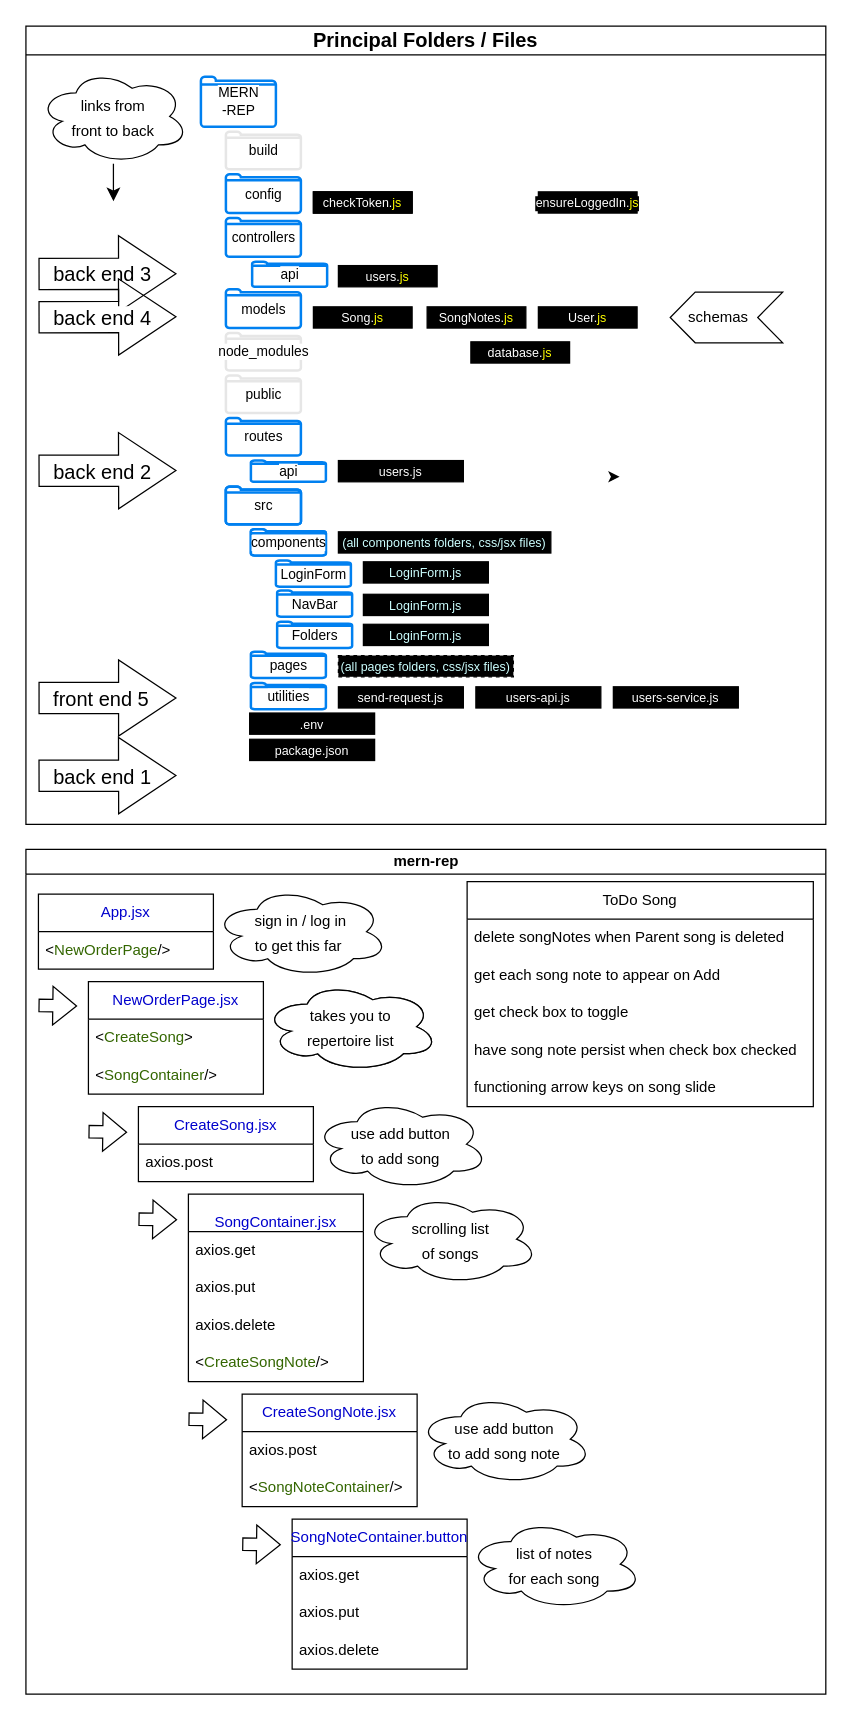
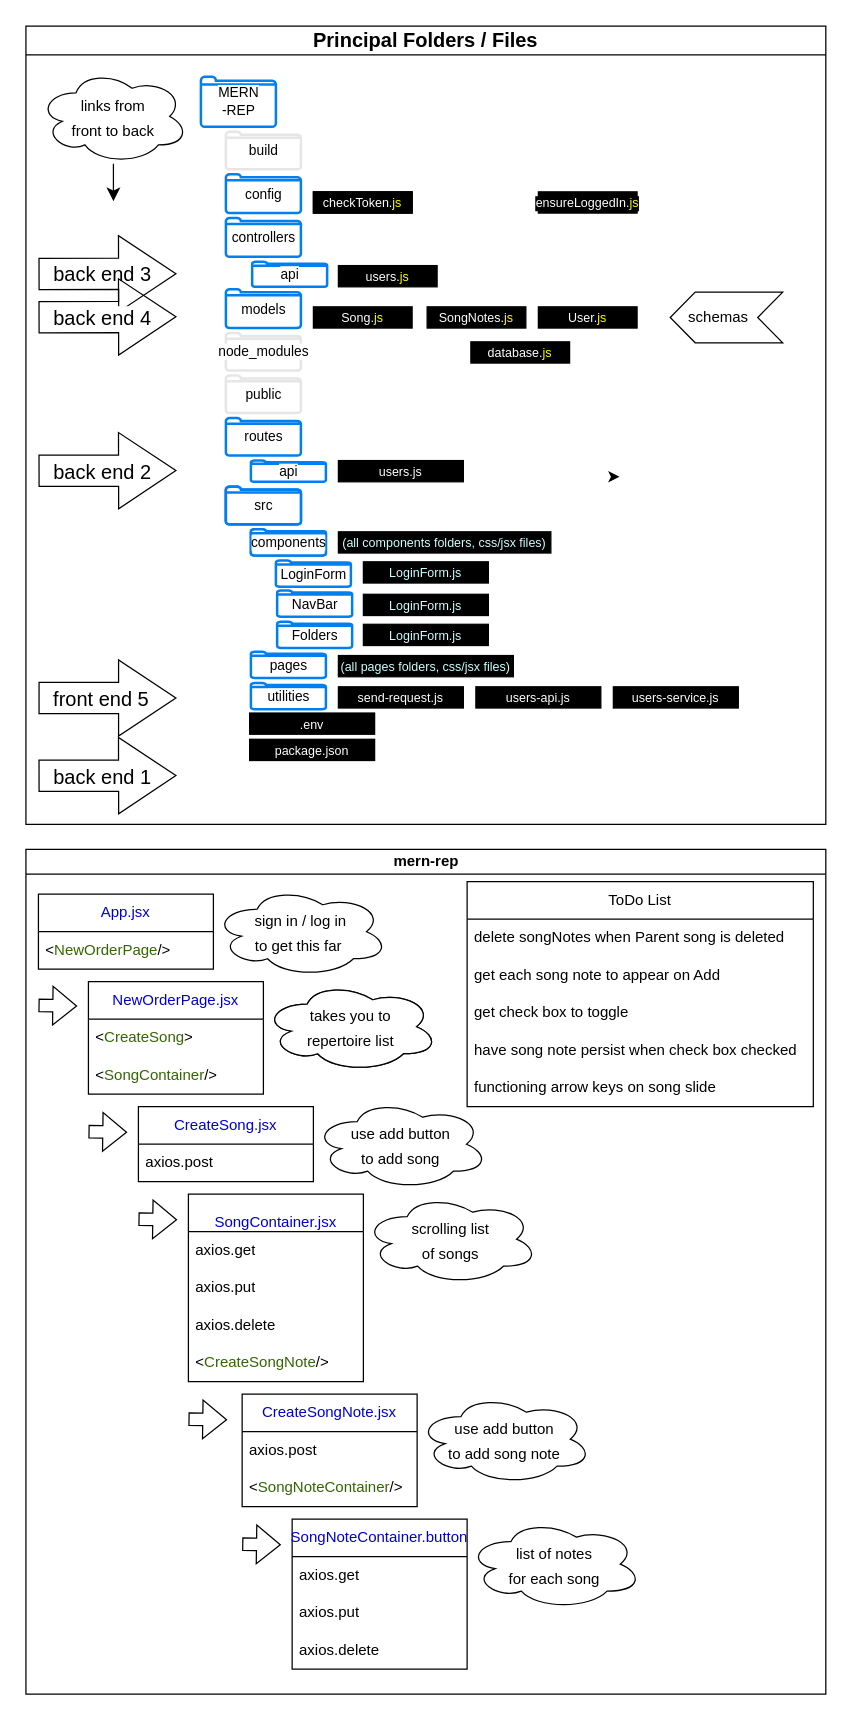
(426, 666) -> (426, 666)
(640, 901) -> (640, 901)
